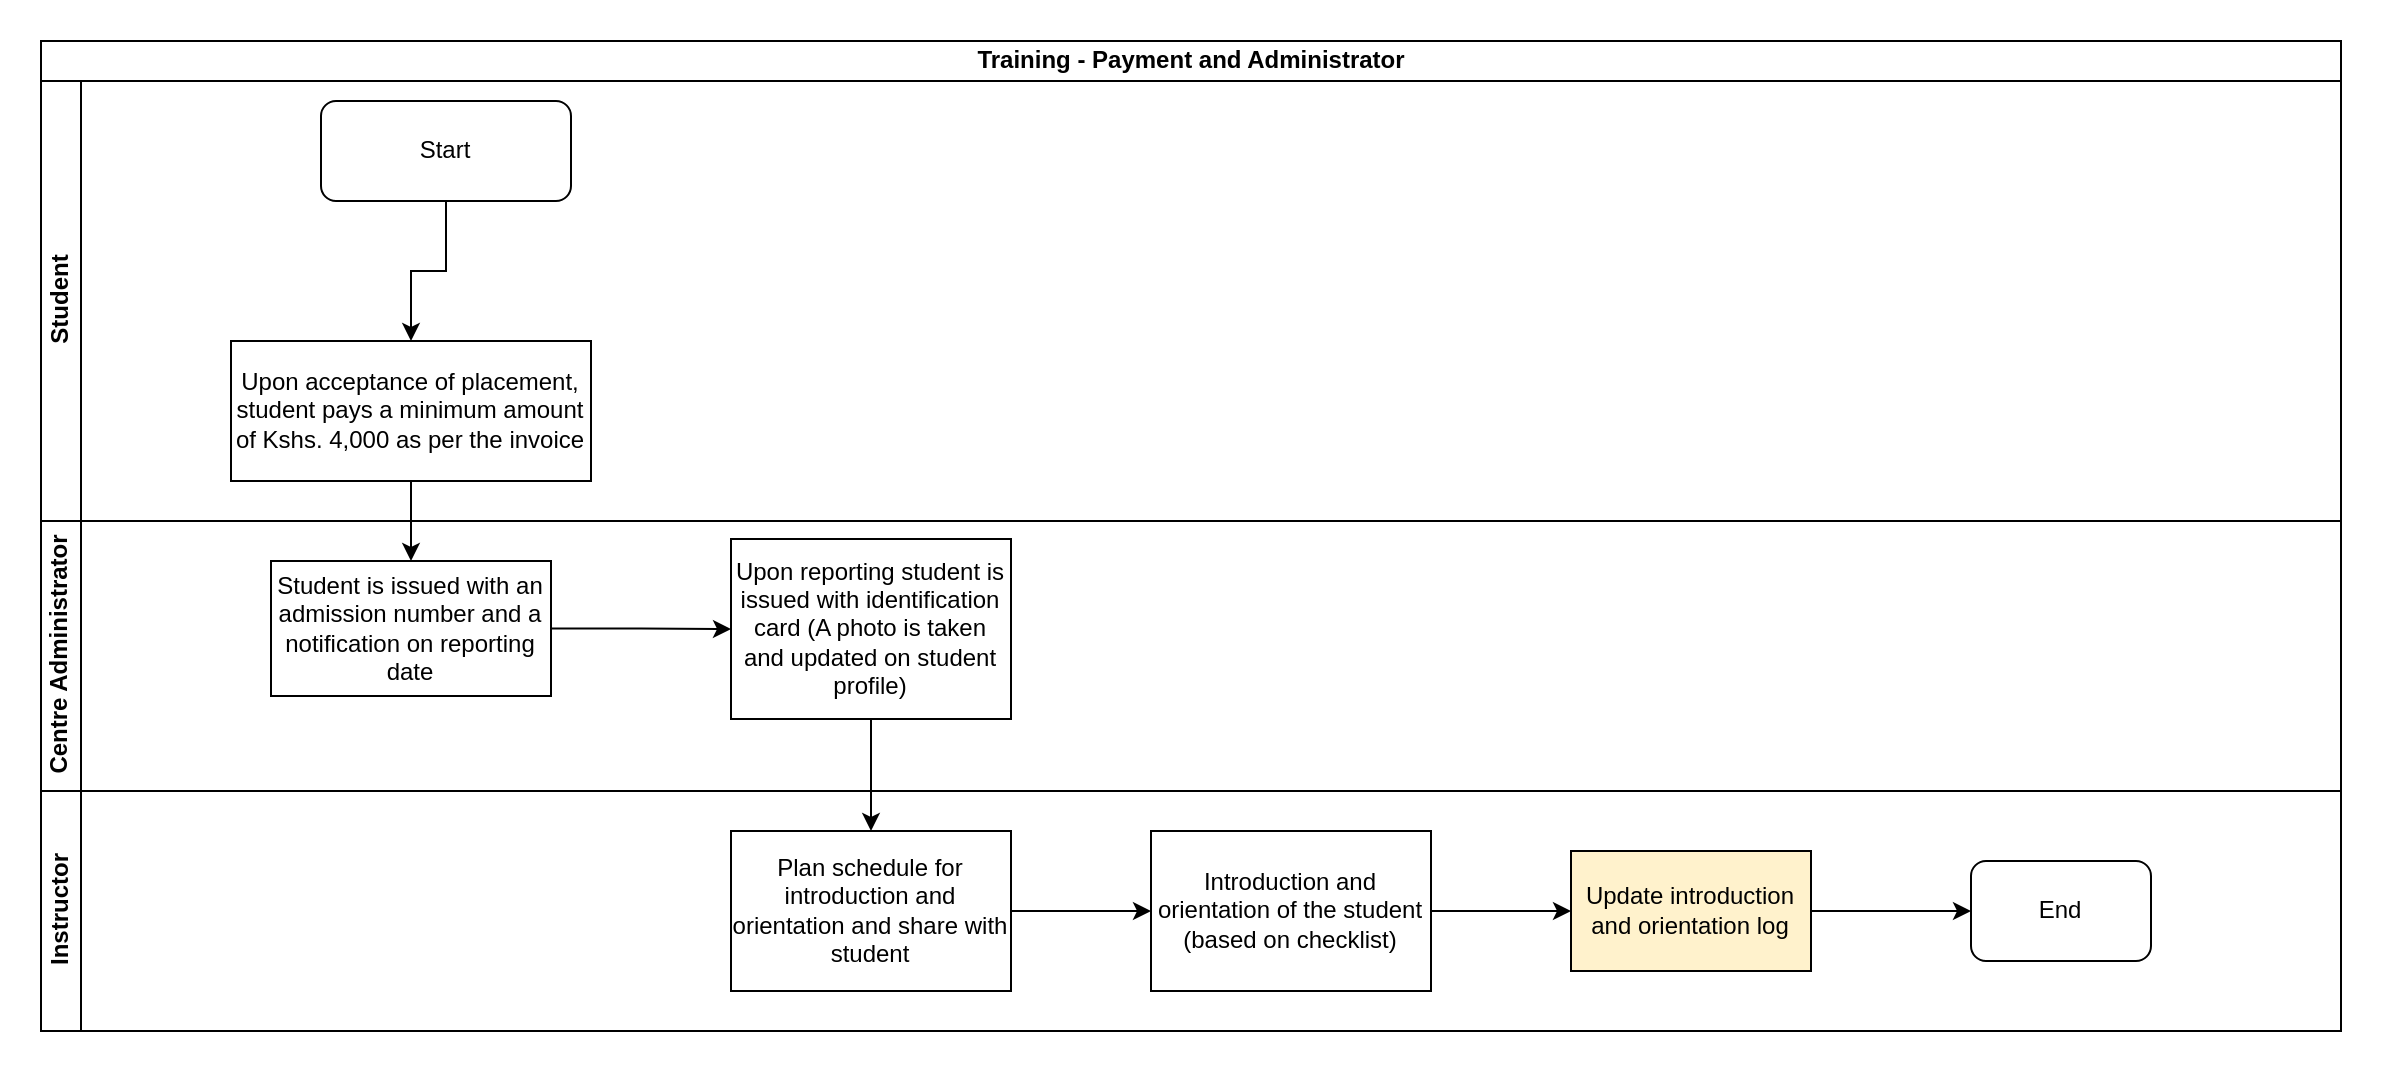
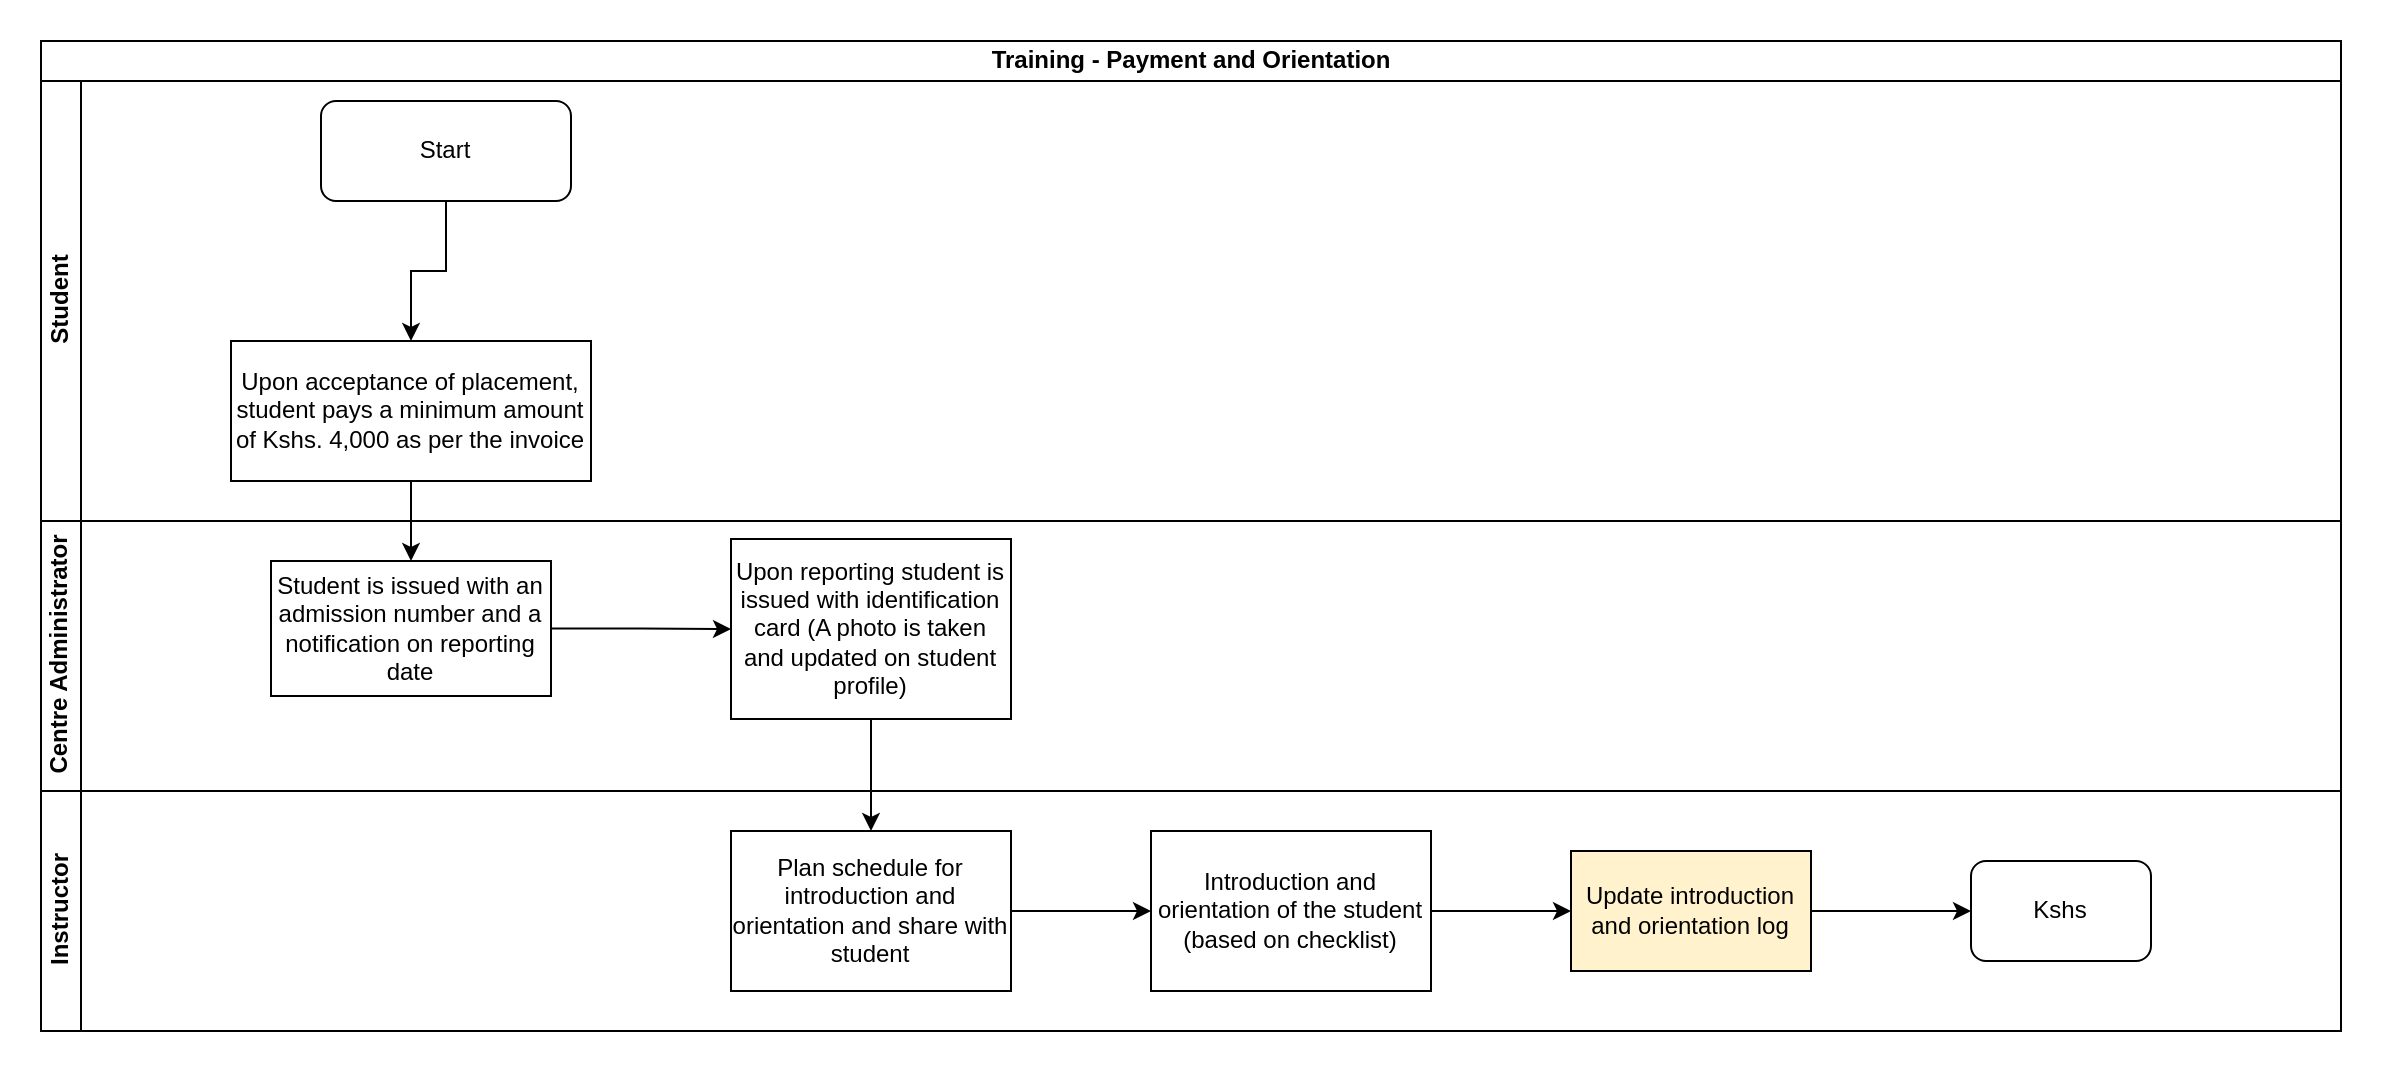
(1192, 61) -> (1192, 61)
(2061, 911) -> (2061, 911)
